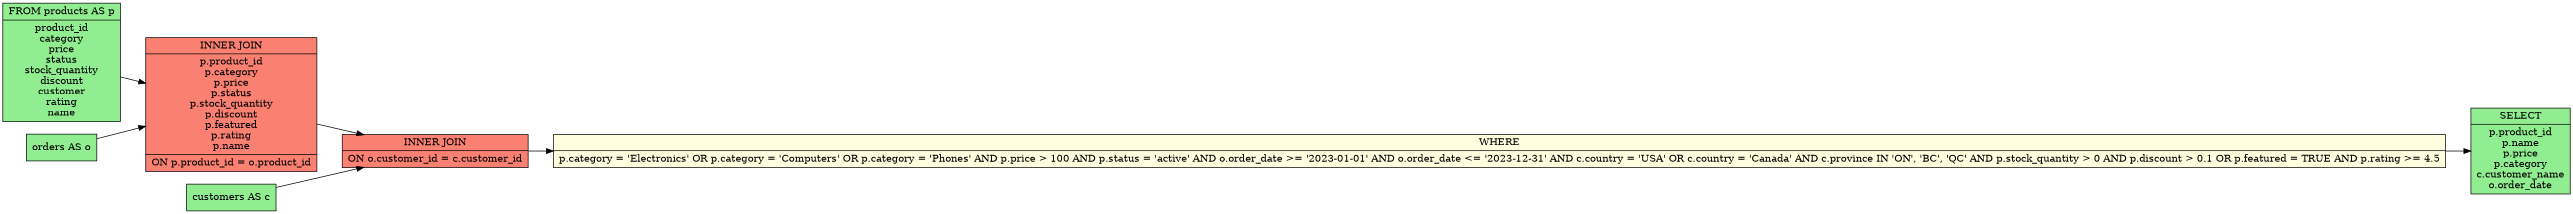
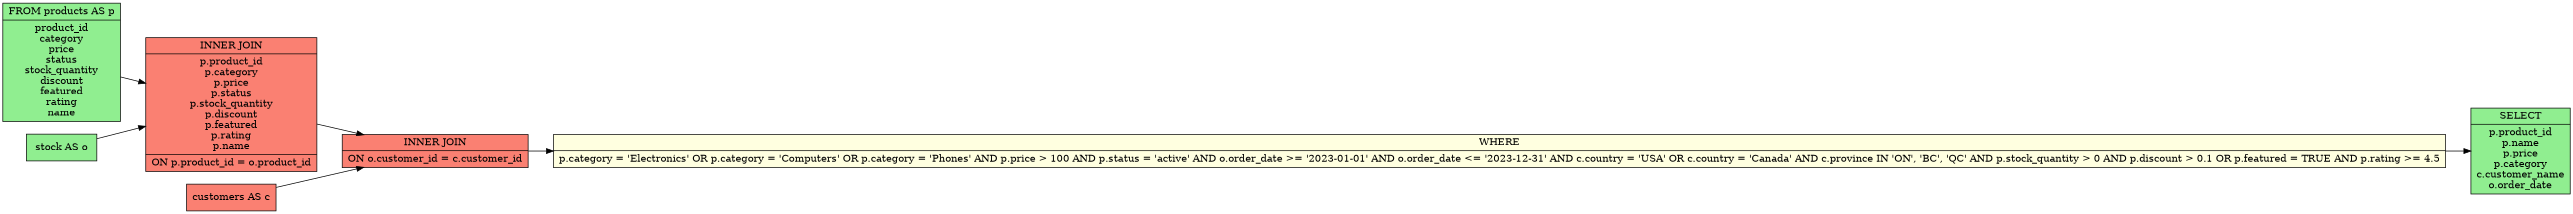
(62, 92) -> (62, 92)
(62, 148) -> (62, 148)
(231, 198) -> (231, 198)
